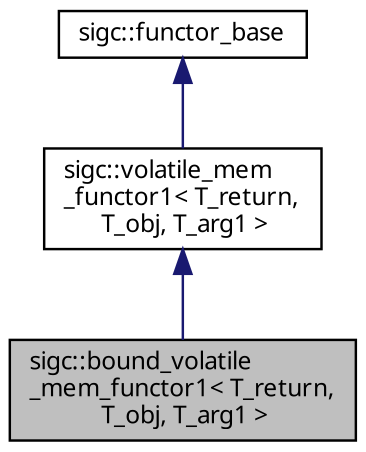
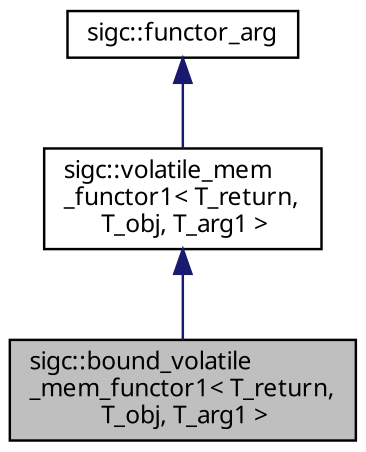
(183, 34) -> (183, 34)
